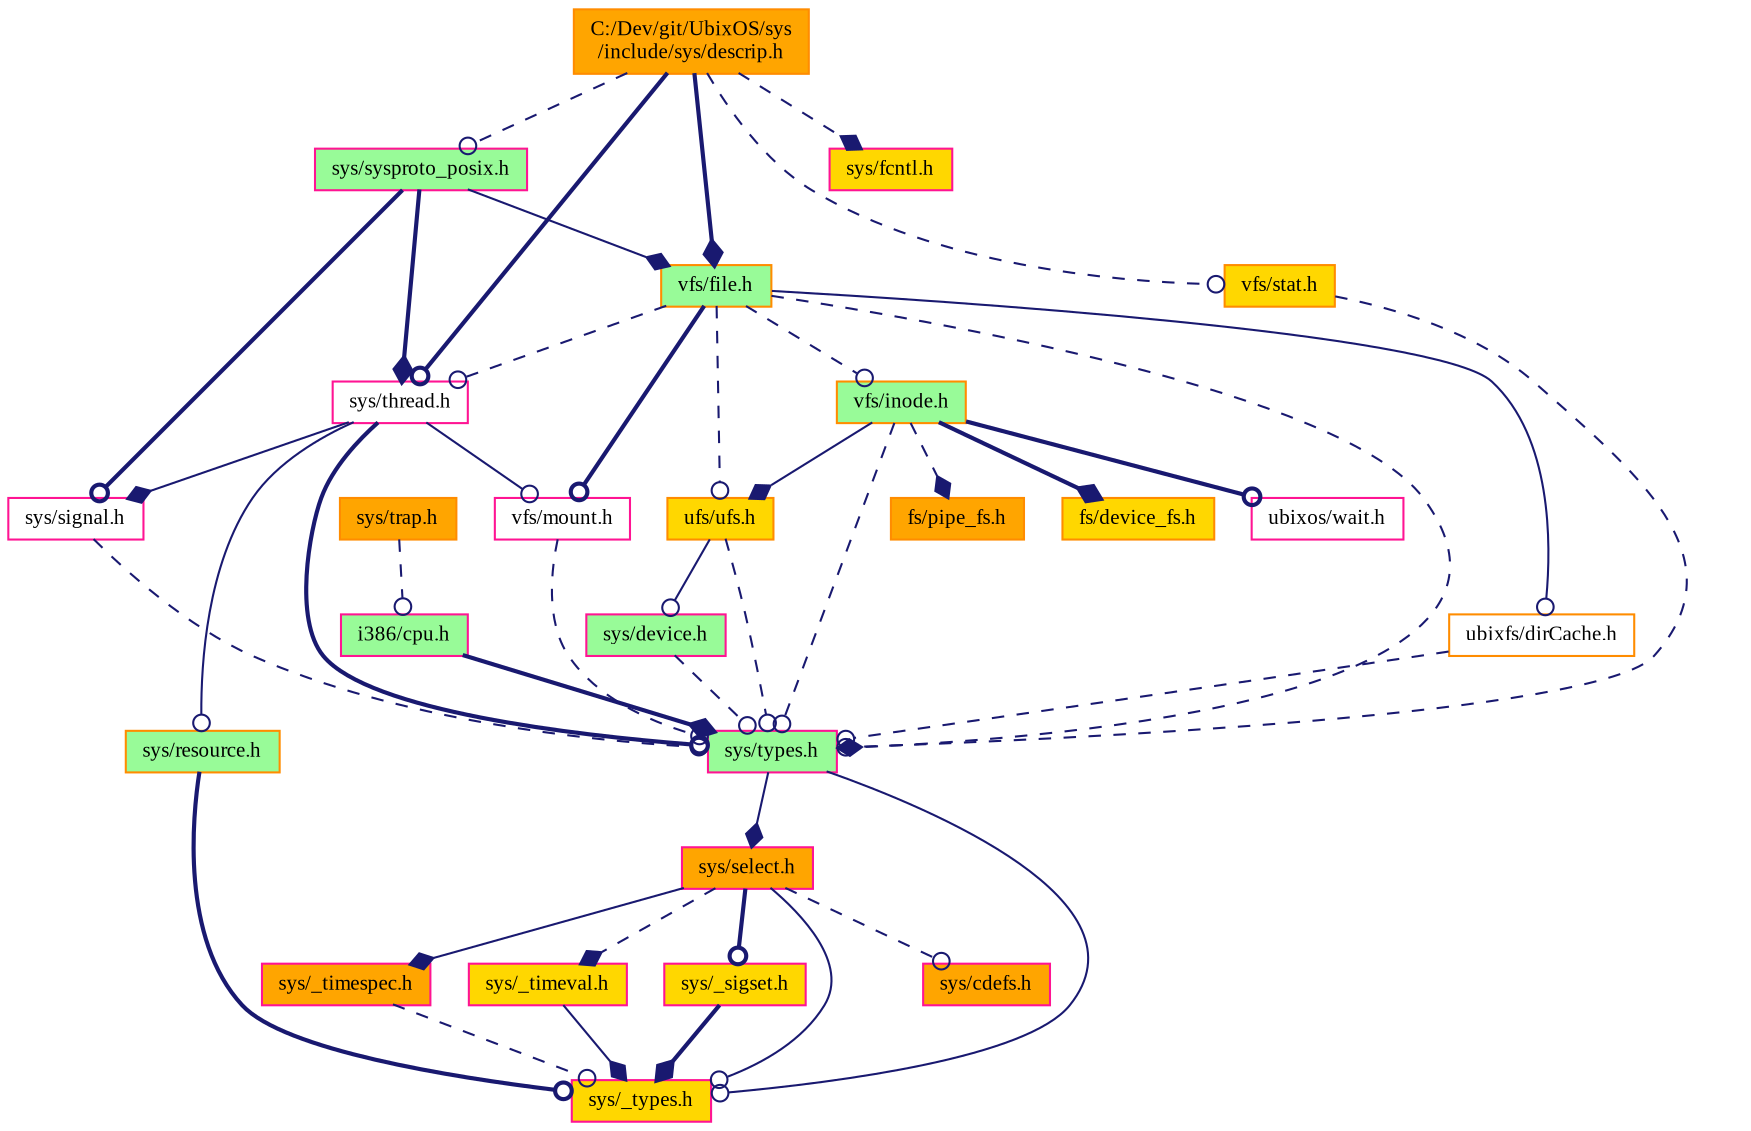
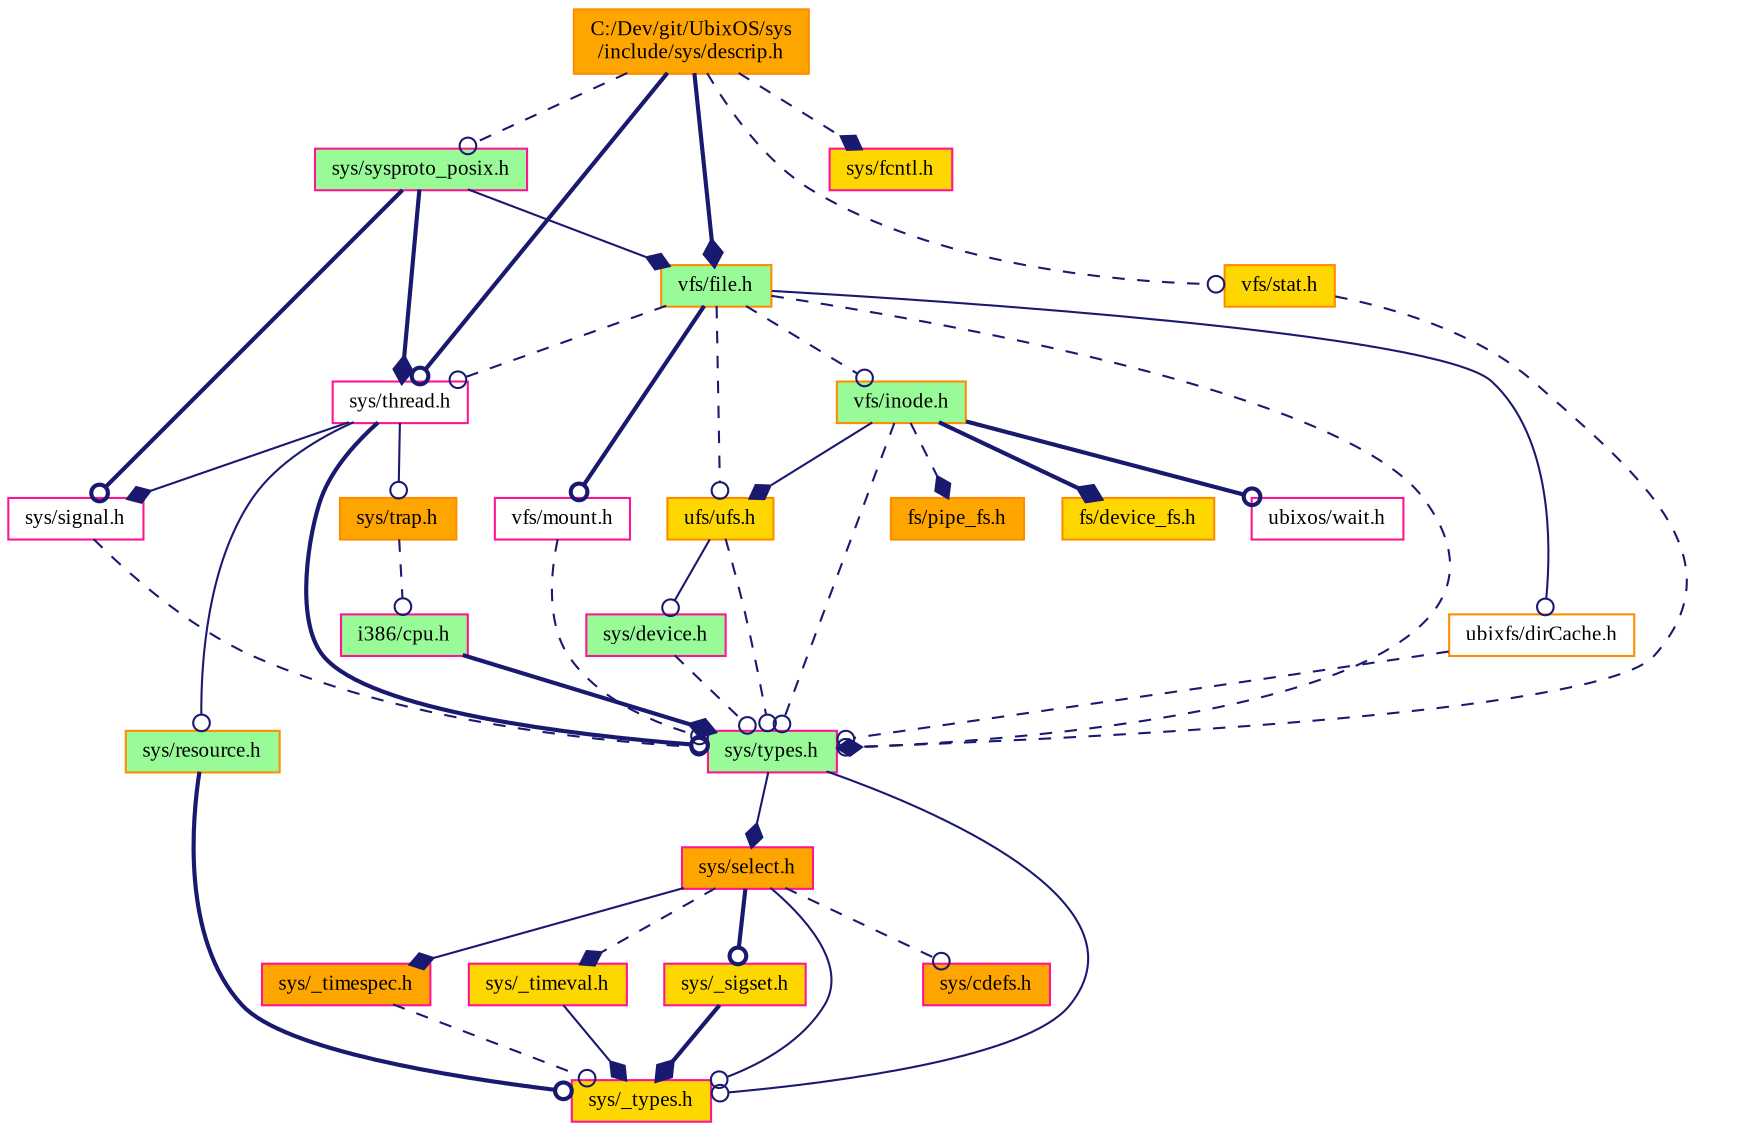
(474, 456) -> (399, 452)
